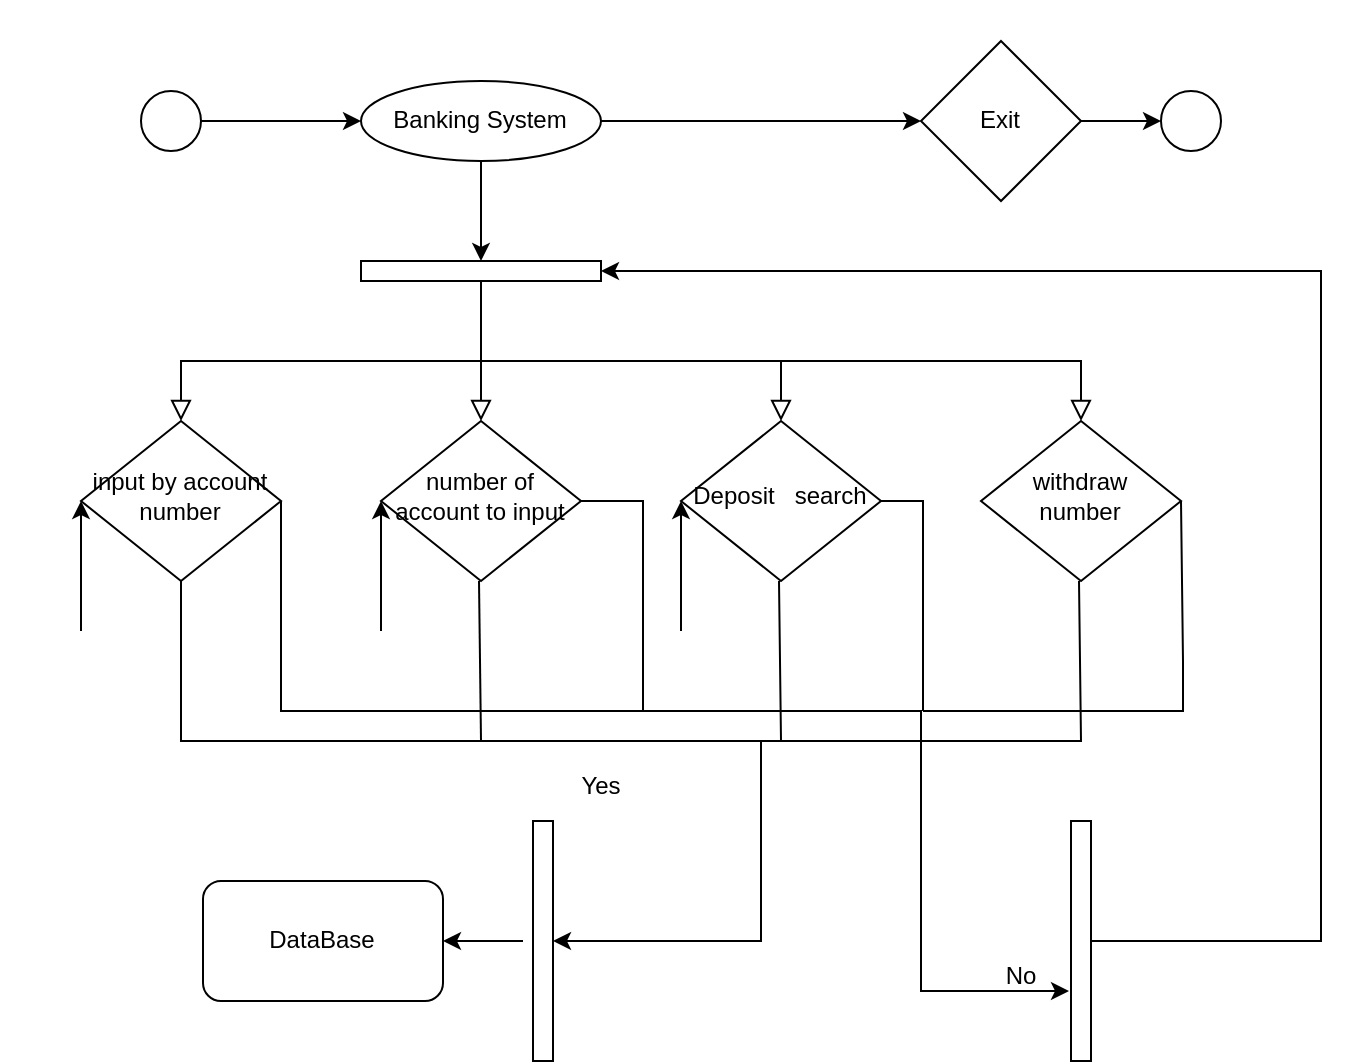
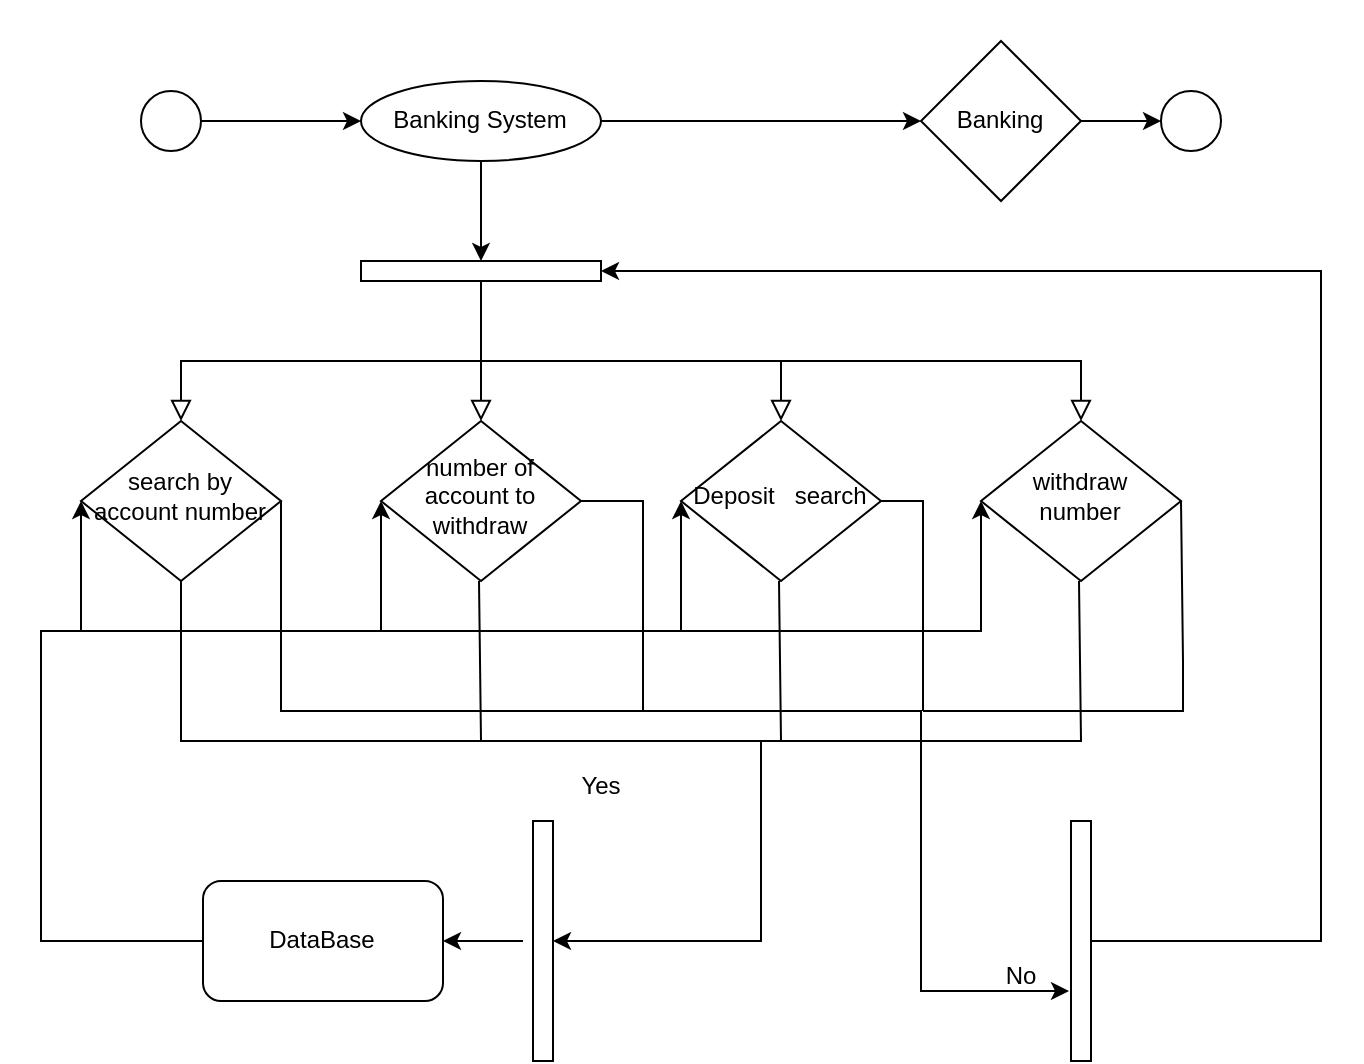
(1001, 121) -> (1001, 121)
(181, 497) -> (181, 497)
(481, 497) -> (481, 497)
none -> (333, 631)
